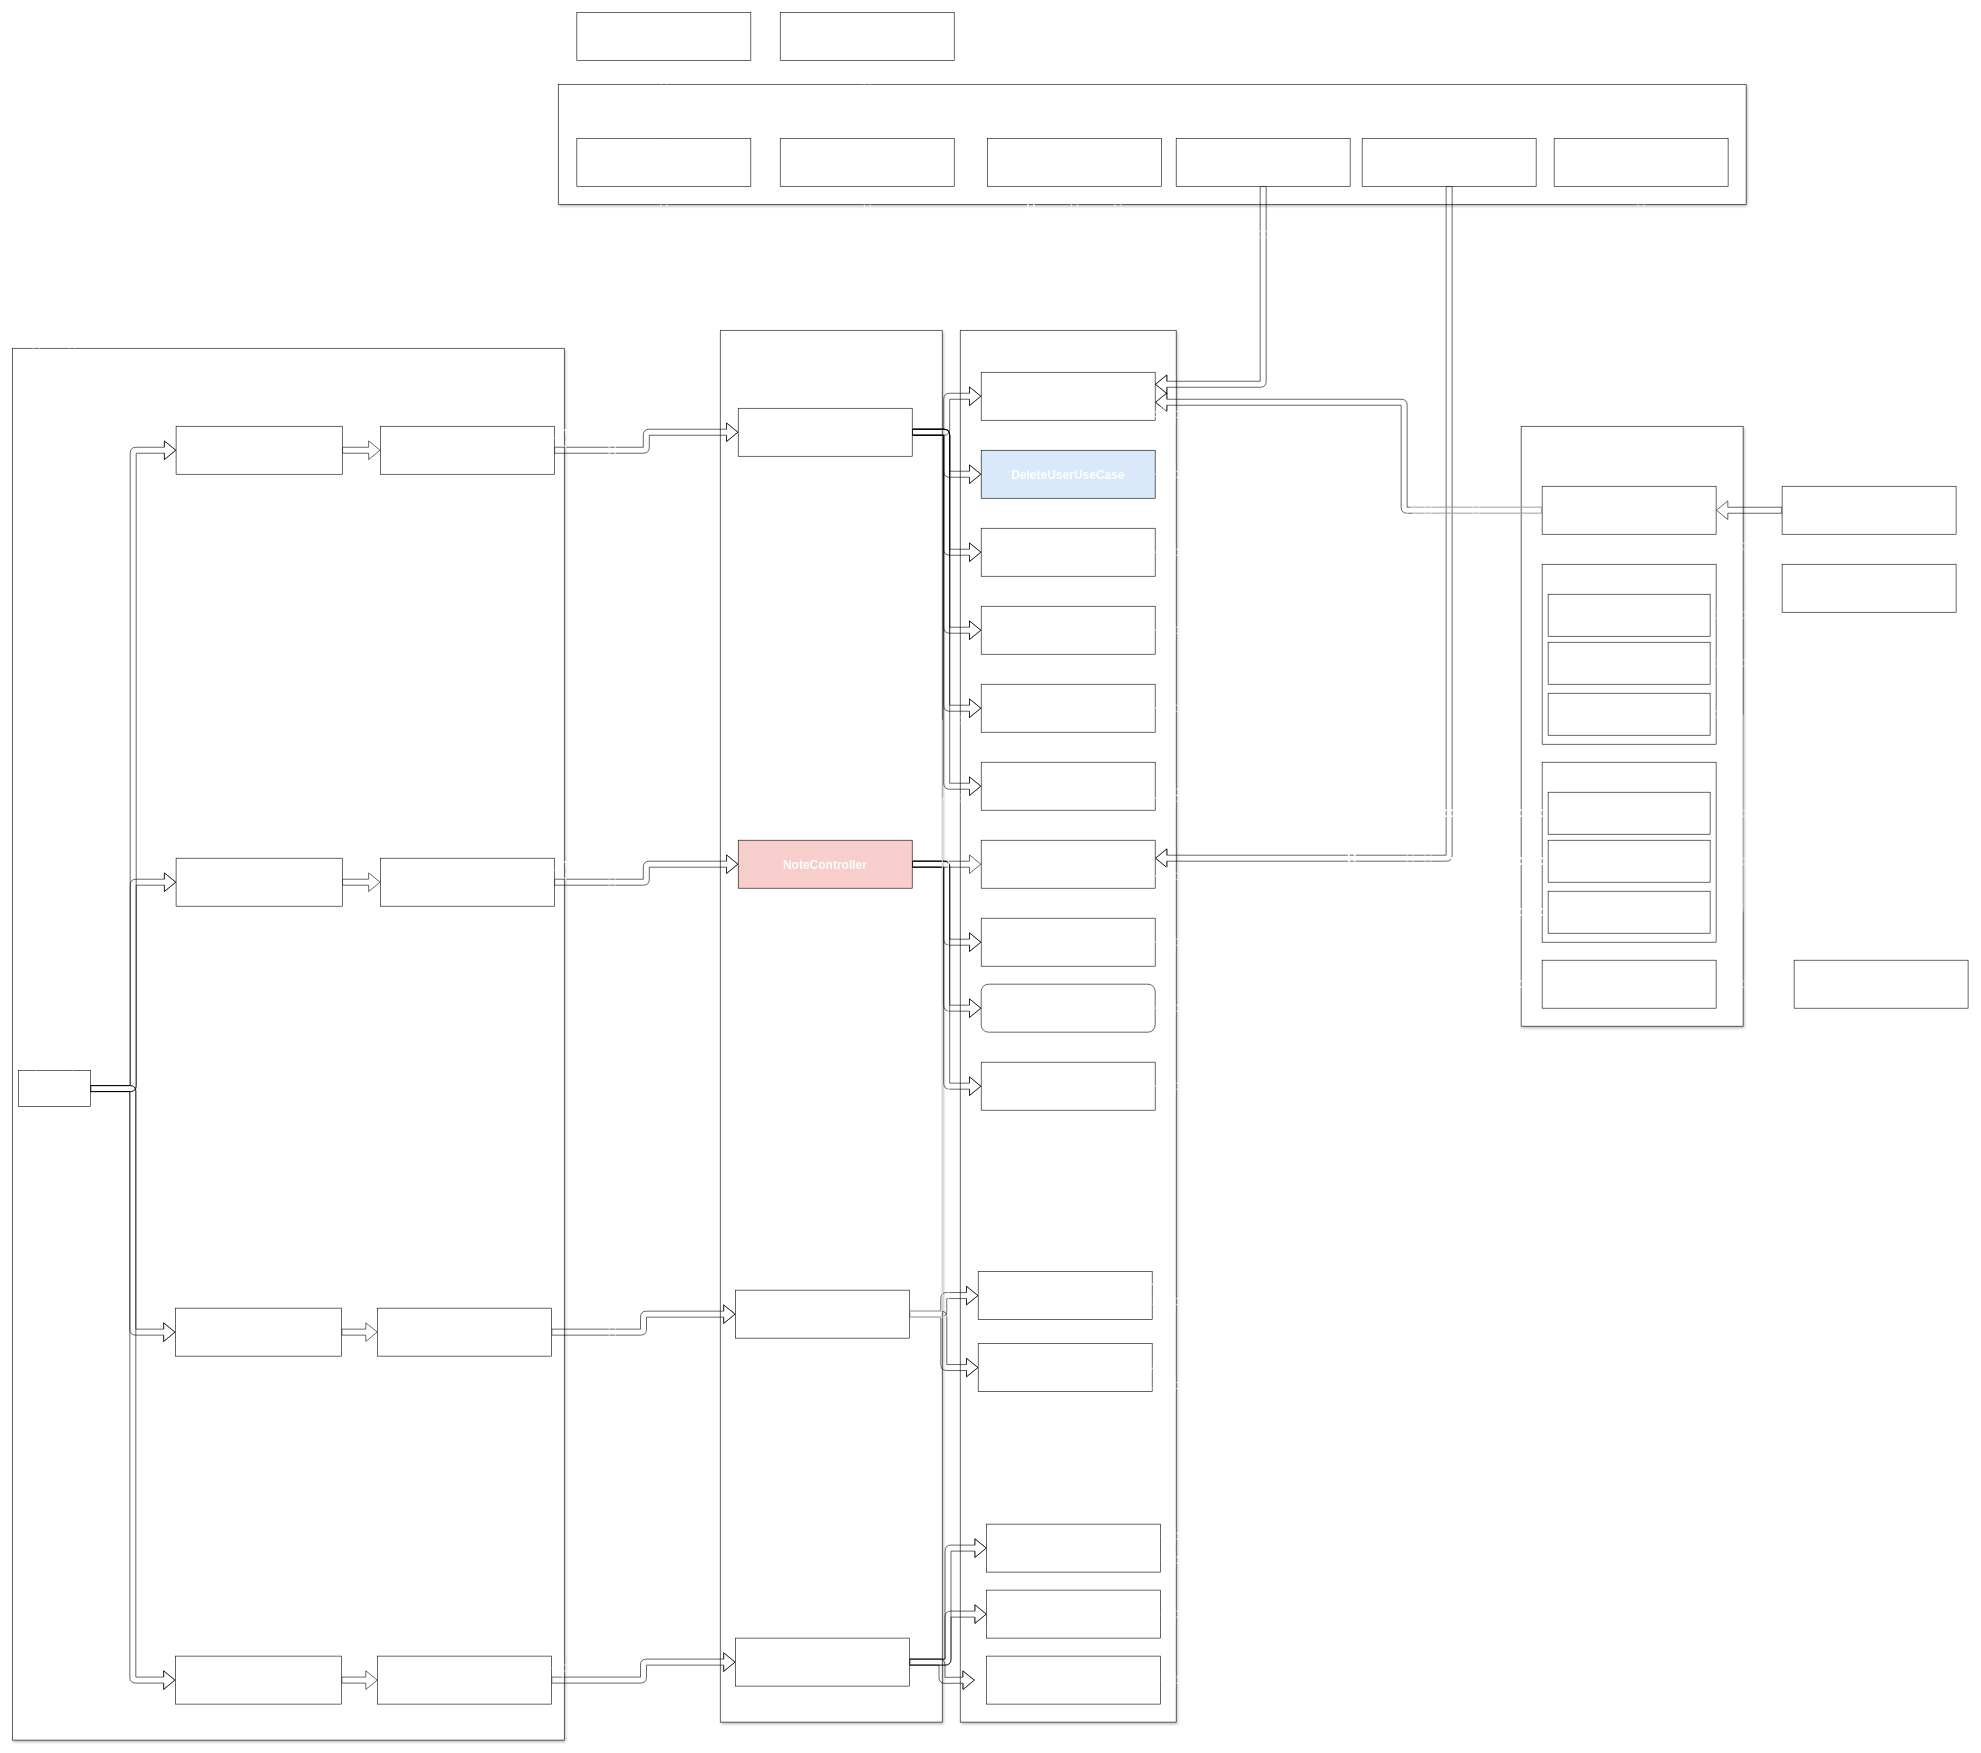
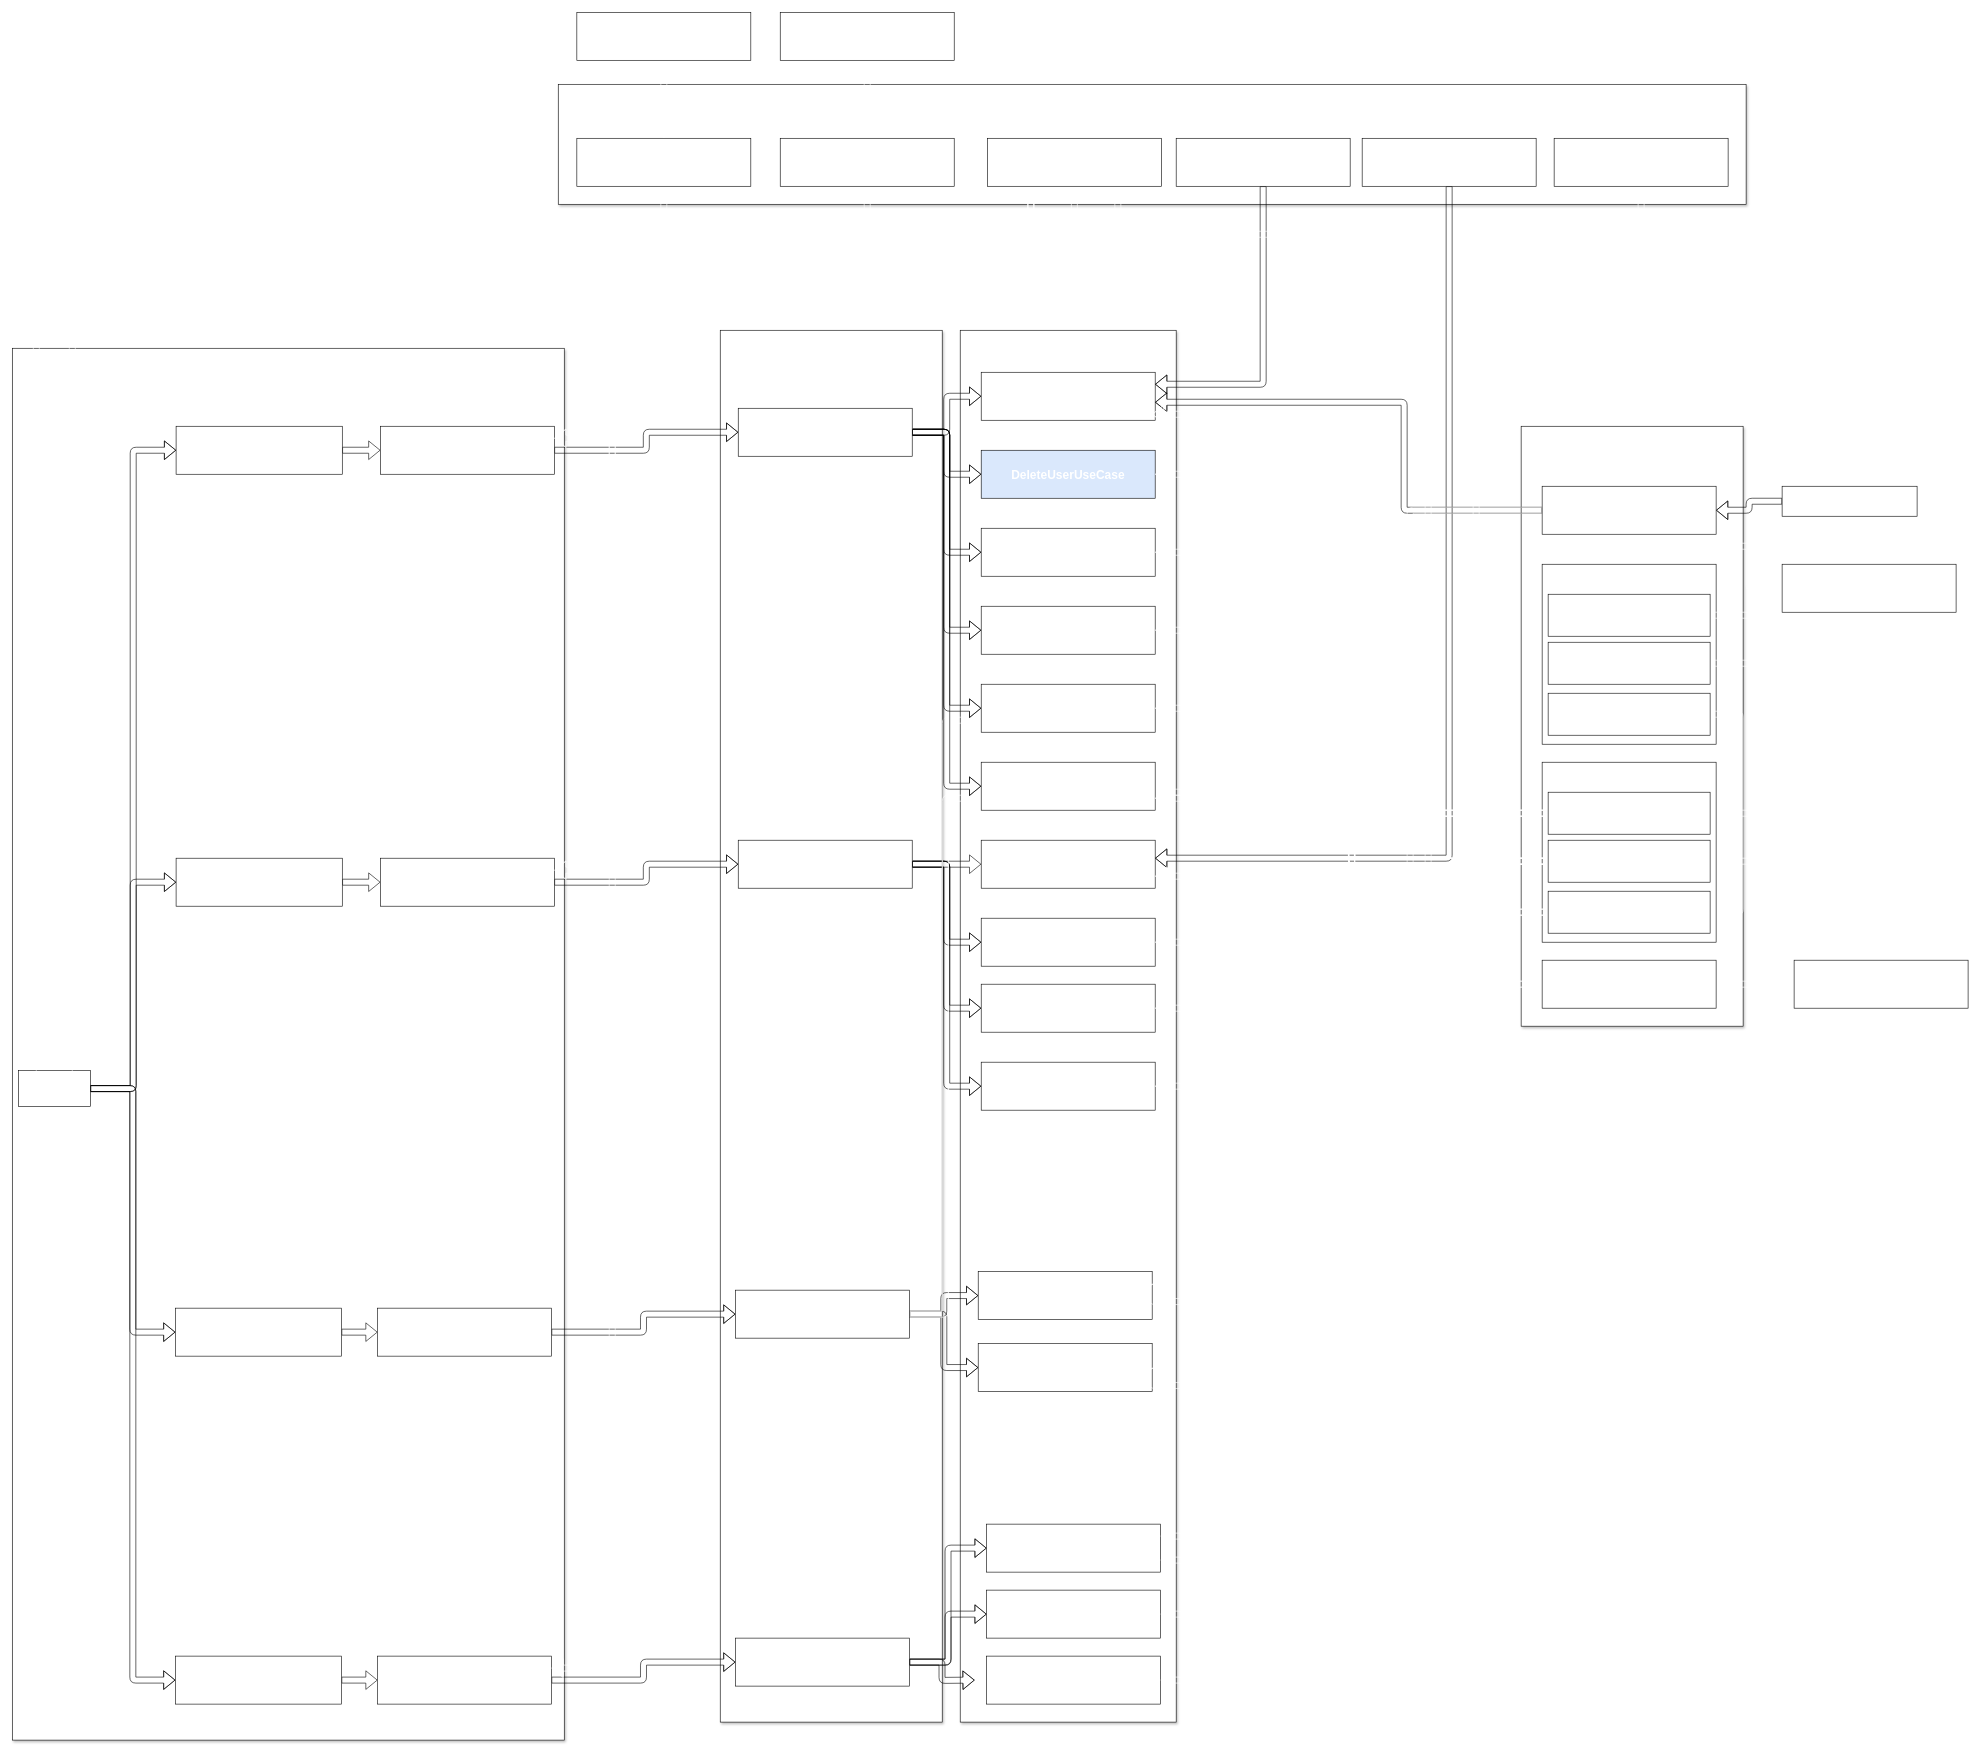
(1869, 510) -> (1850, 501)
(825, 864) -> (825, 864)
(1068, 1008) -> (1068, 1008)
